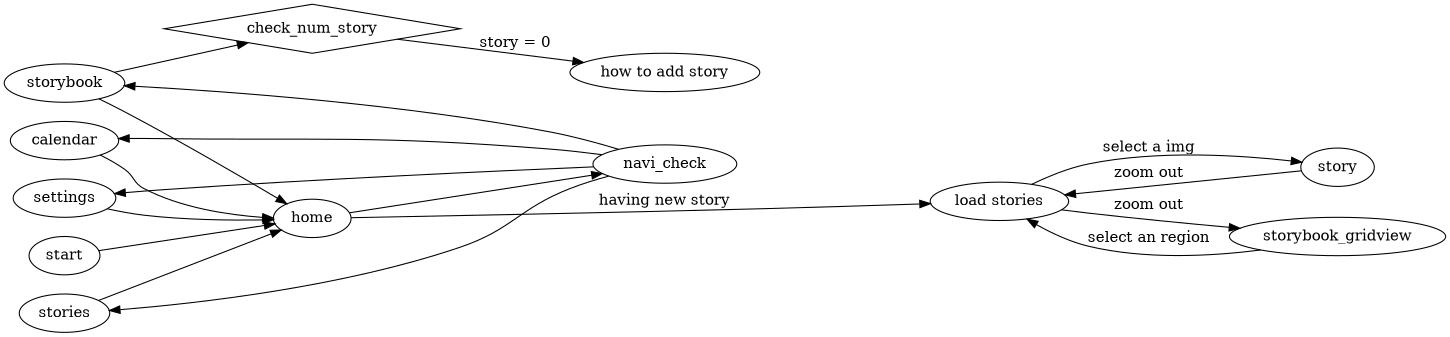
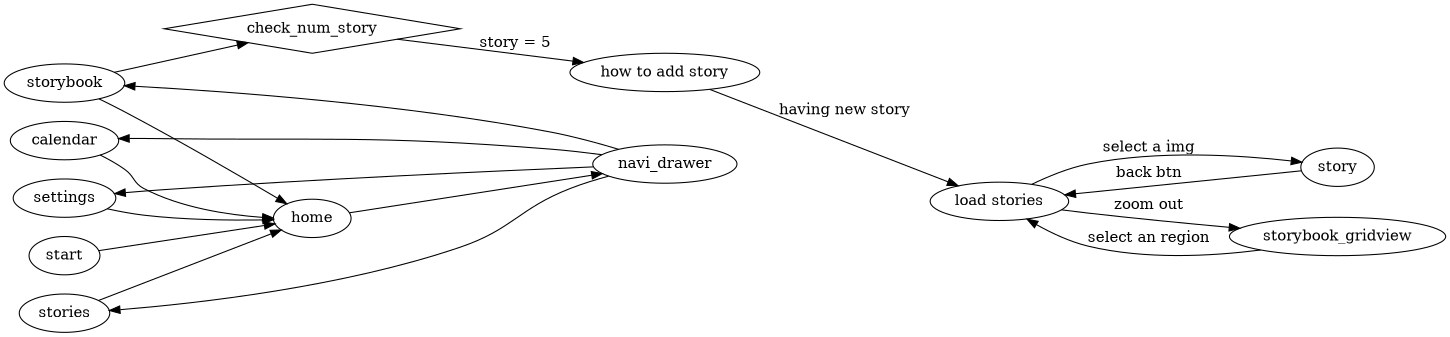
(515, 43) -> (515, 43)
(665, 164) -> (665, 164)
(1149, 173) -> (1149, 173)
(635, 212) -> (829, 136)
